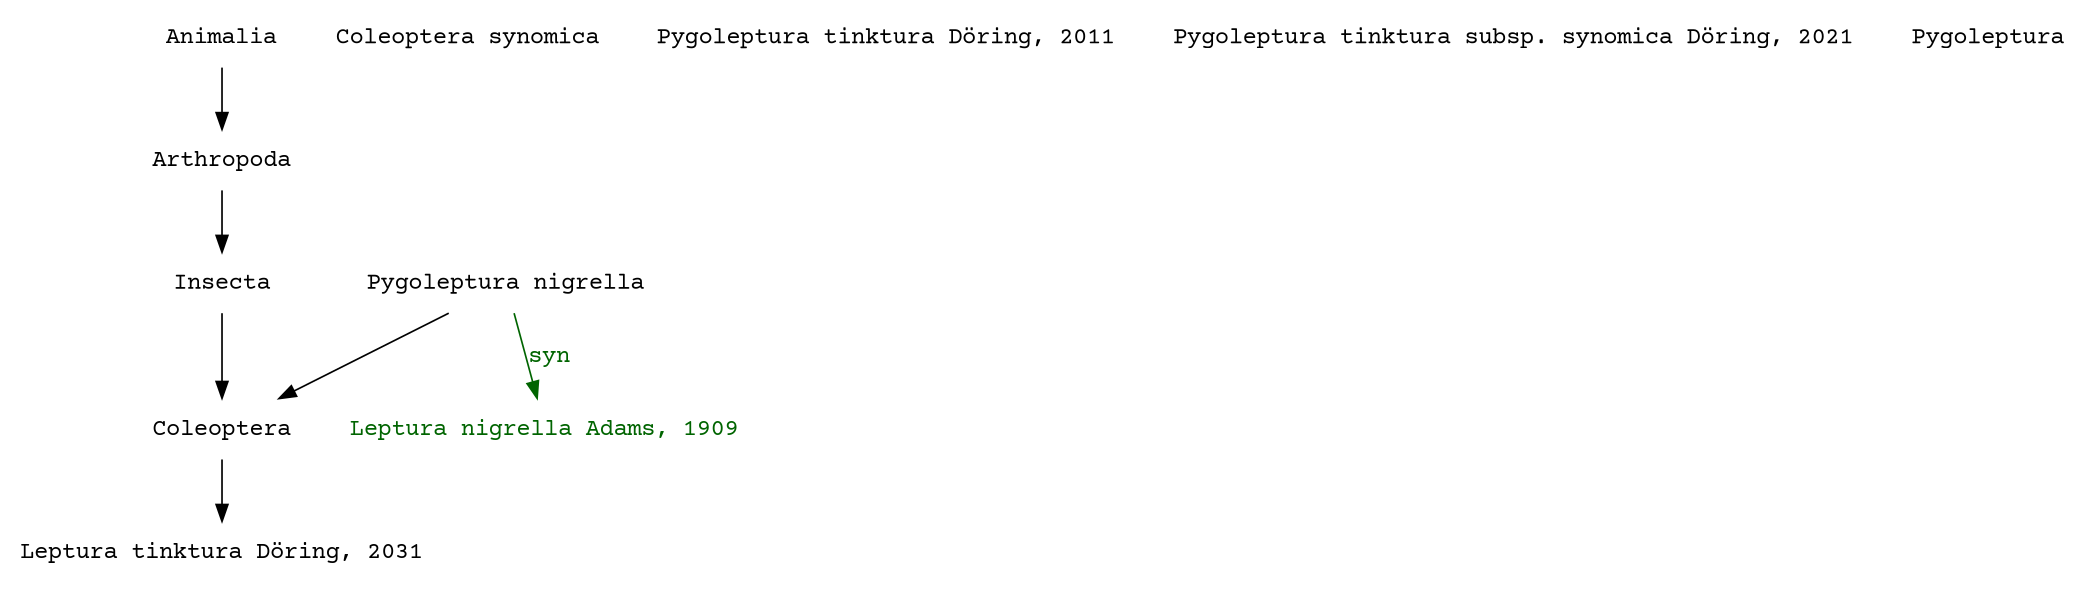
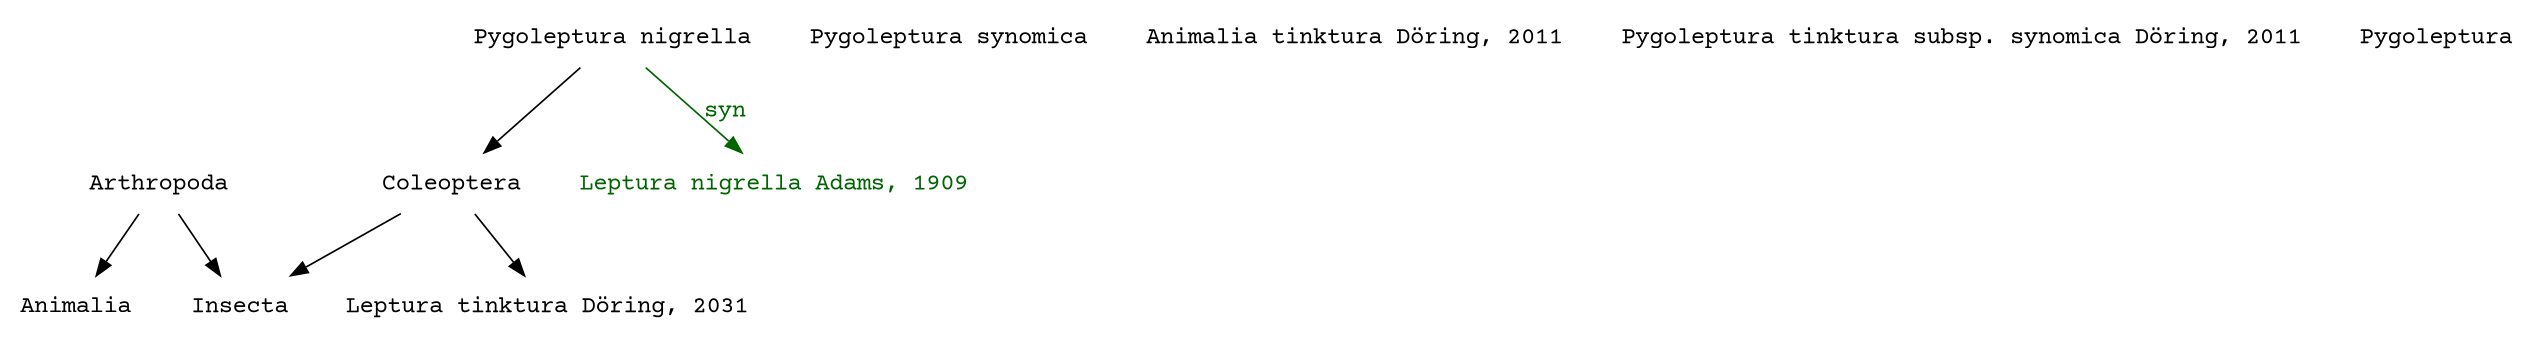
(468, 37) -> (949, 37)
(886, 37) -> (1355, 37)
(1514, 37) -> (1962, 37)
(222, 90) -> (122, 238)
(222, 347) -> (354, 240)
